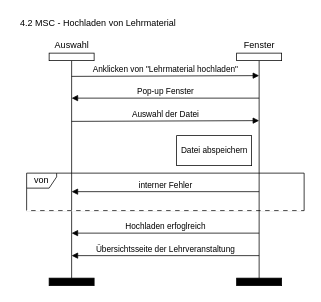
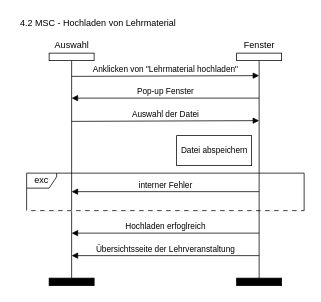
(42, 180) -> (42, 180)
